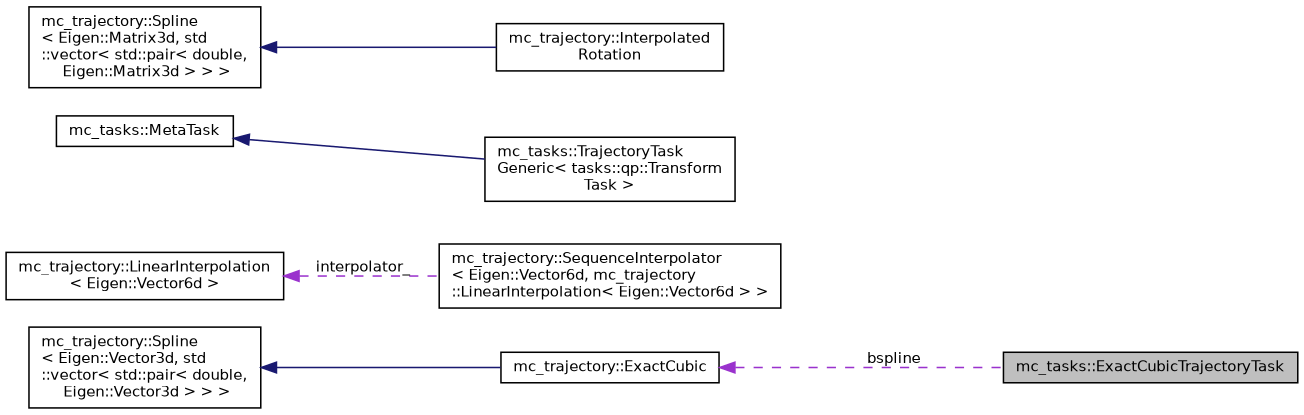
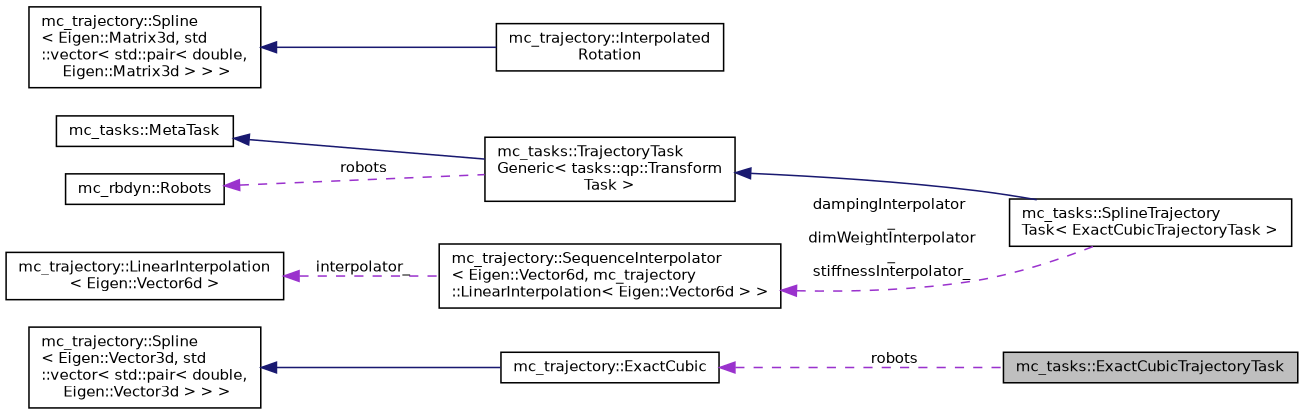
none -> (145, 189)
none -> (1151, 223)
(892, 359) -> (892, 359)
